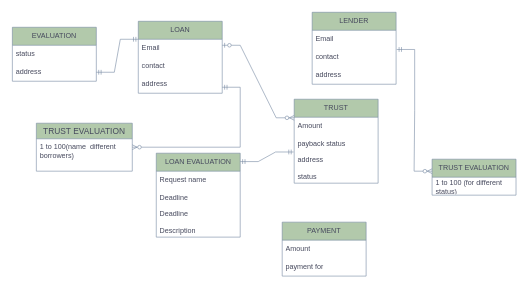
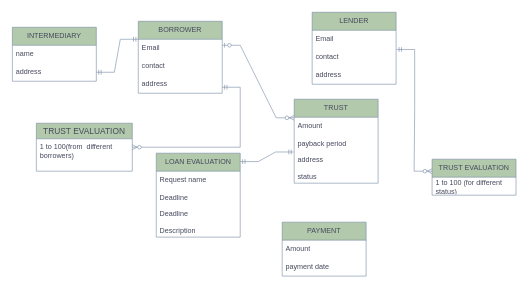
(180, 30) -> (180, 30)
(54, 36) -> (54, 36)
(28, 54) -> (24, 54)
(325, 144) -> (324, 144)
(84, 147) -> (84, 147)
(307, 267) -> (309, 267)
